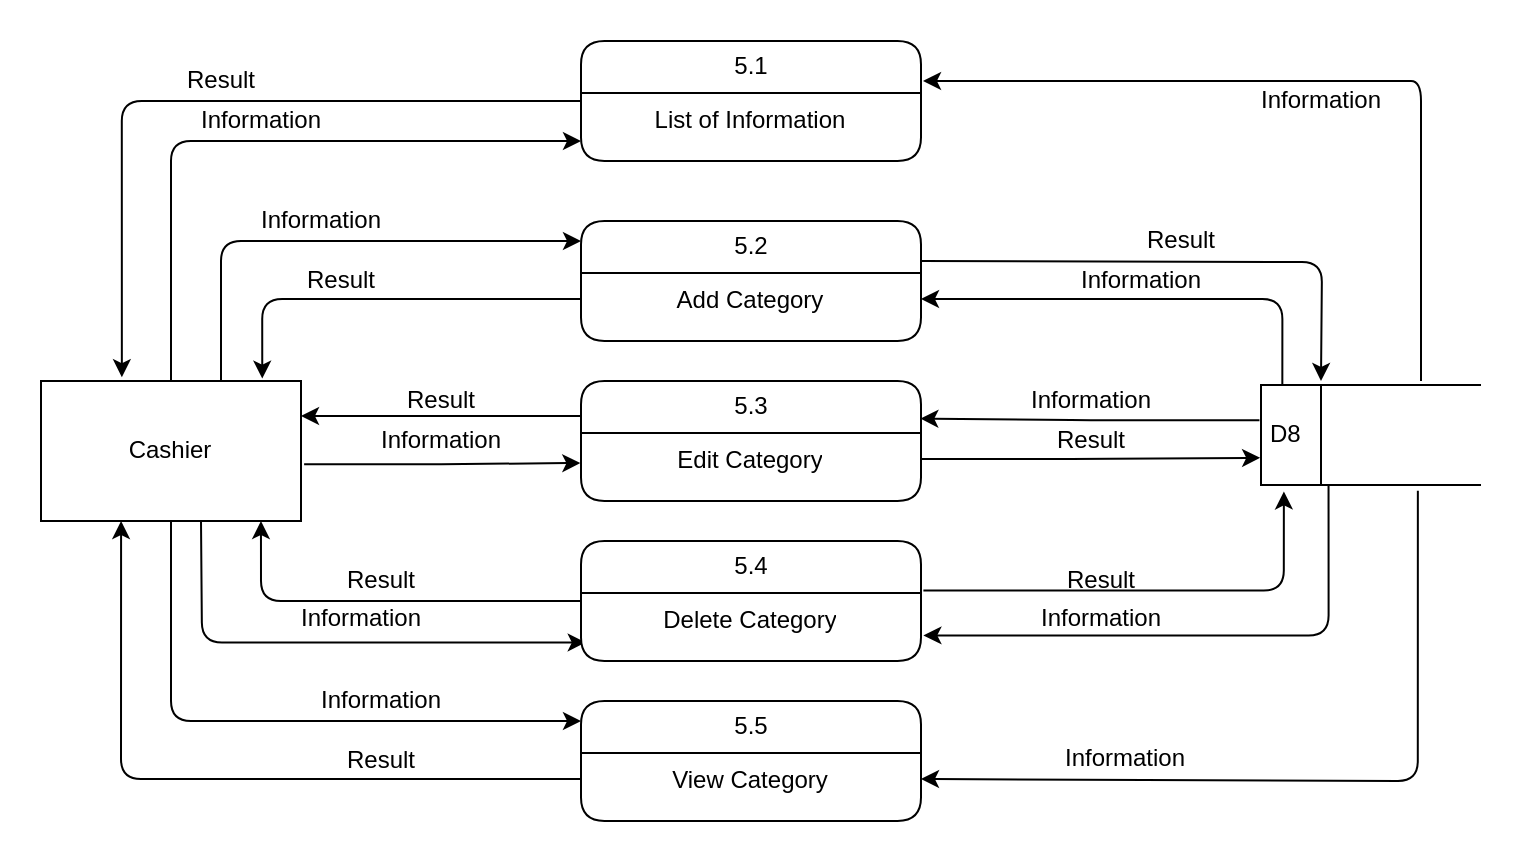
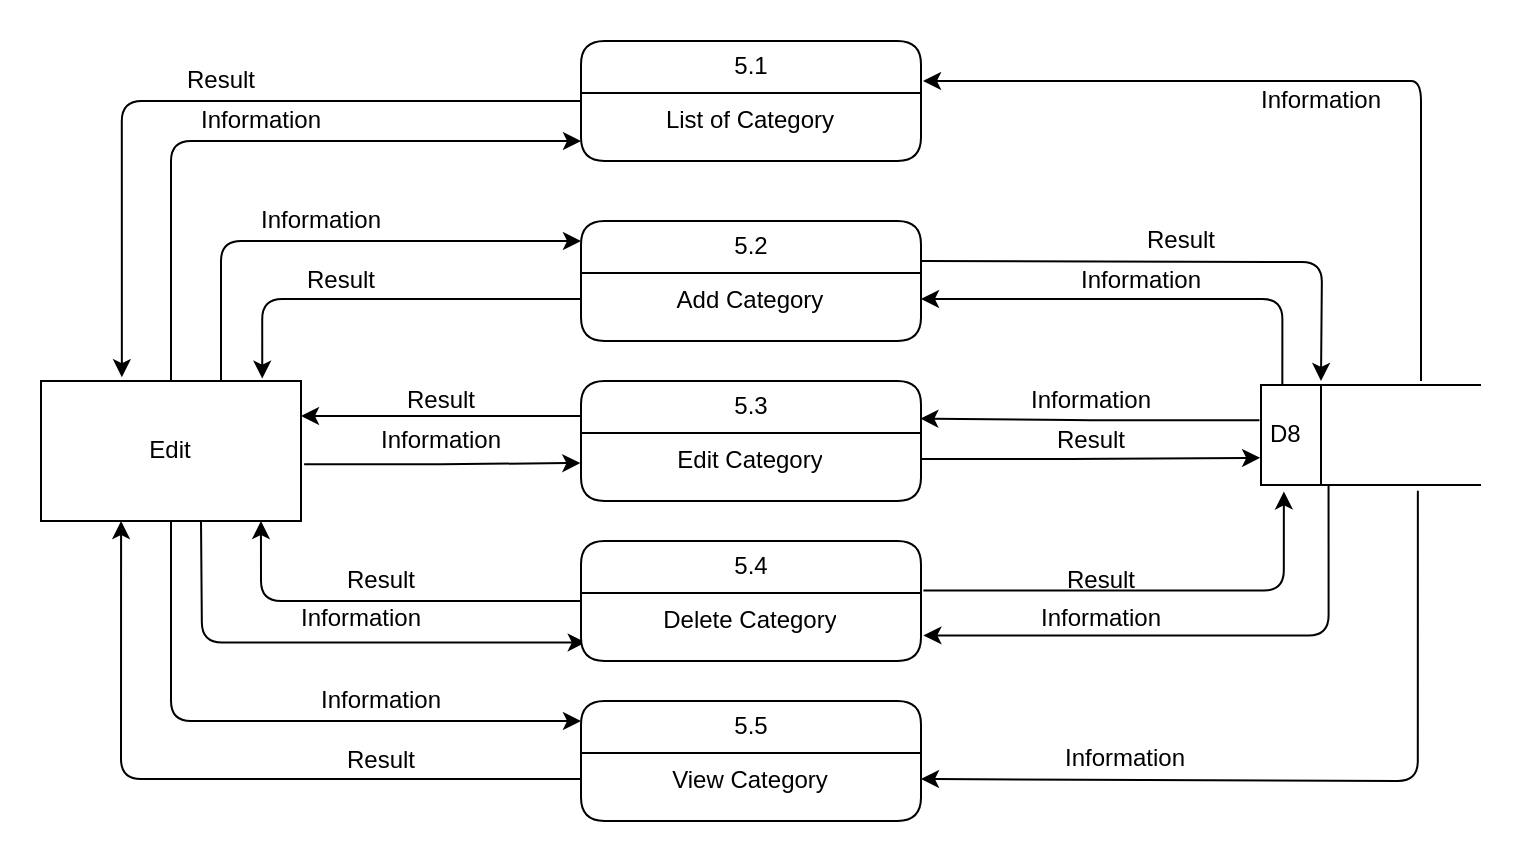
(751, 121) -> (751, 121)
(171, 451) -> (171, 451)
